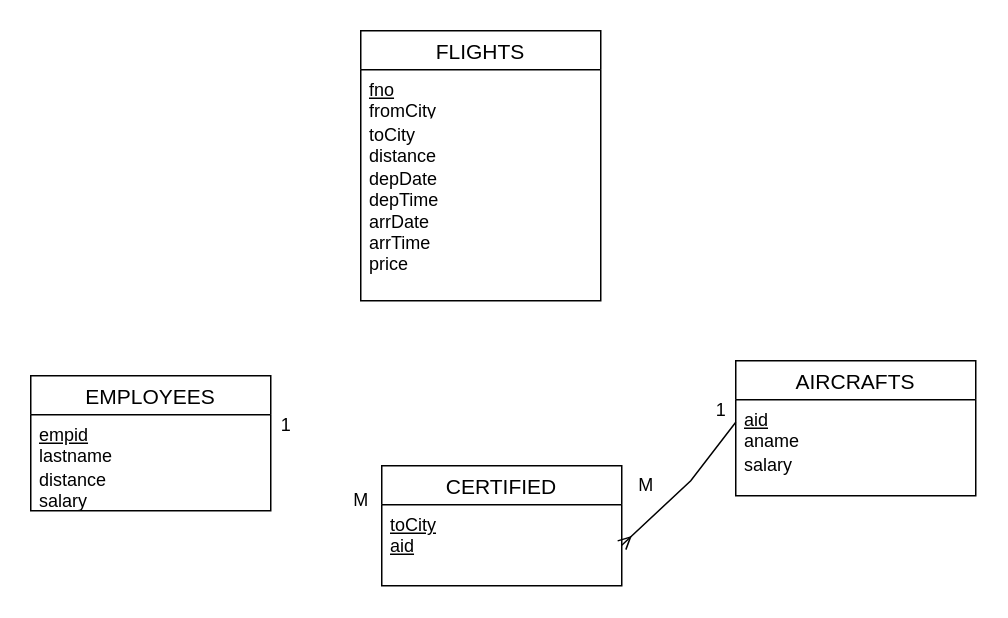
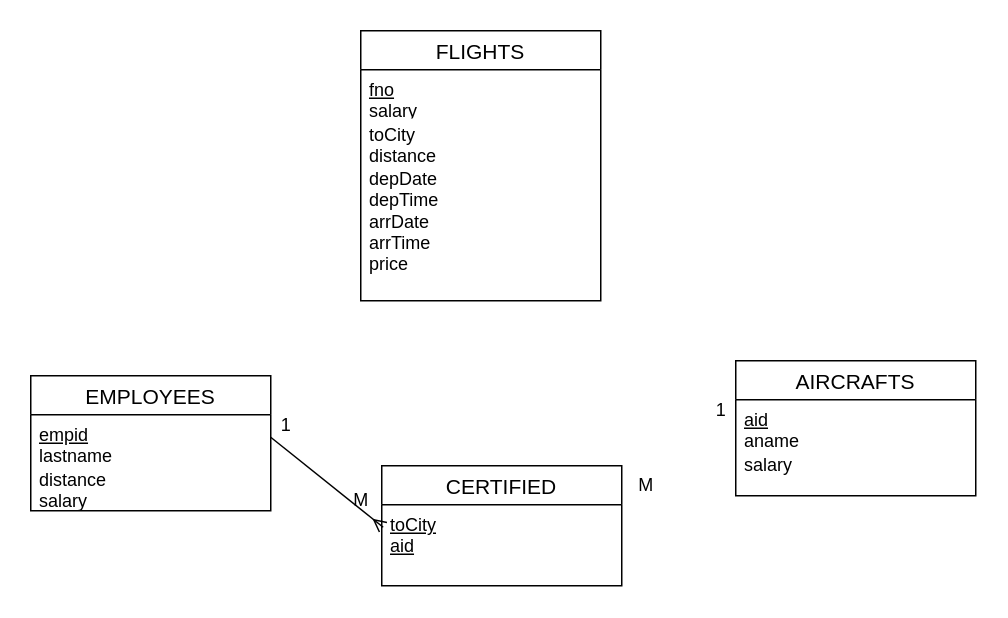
(408, 102) -> (398, 102)
none -> (325, 481)
(683, 488) -> none
